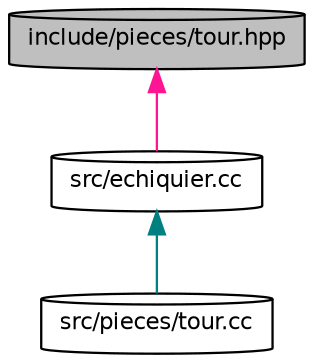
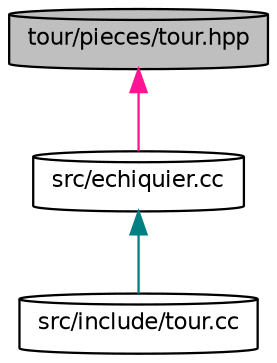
(157, 39) -> (139, 39)
(157, 324) -> (139, 324)
